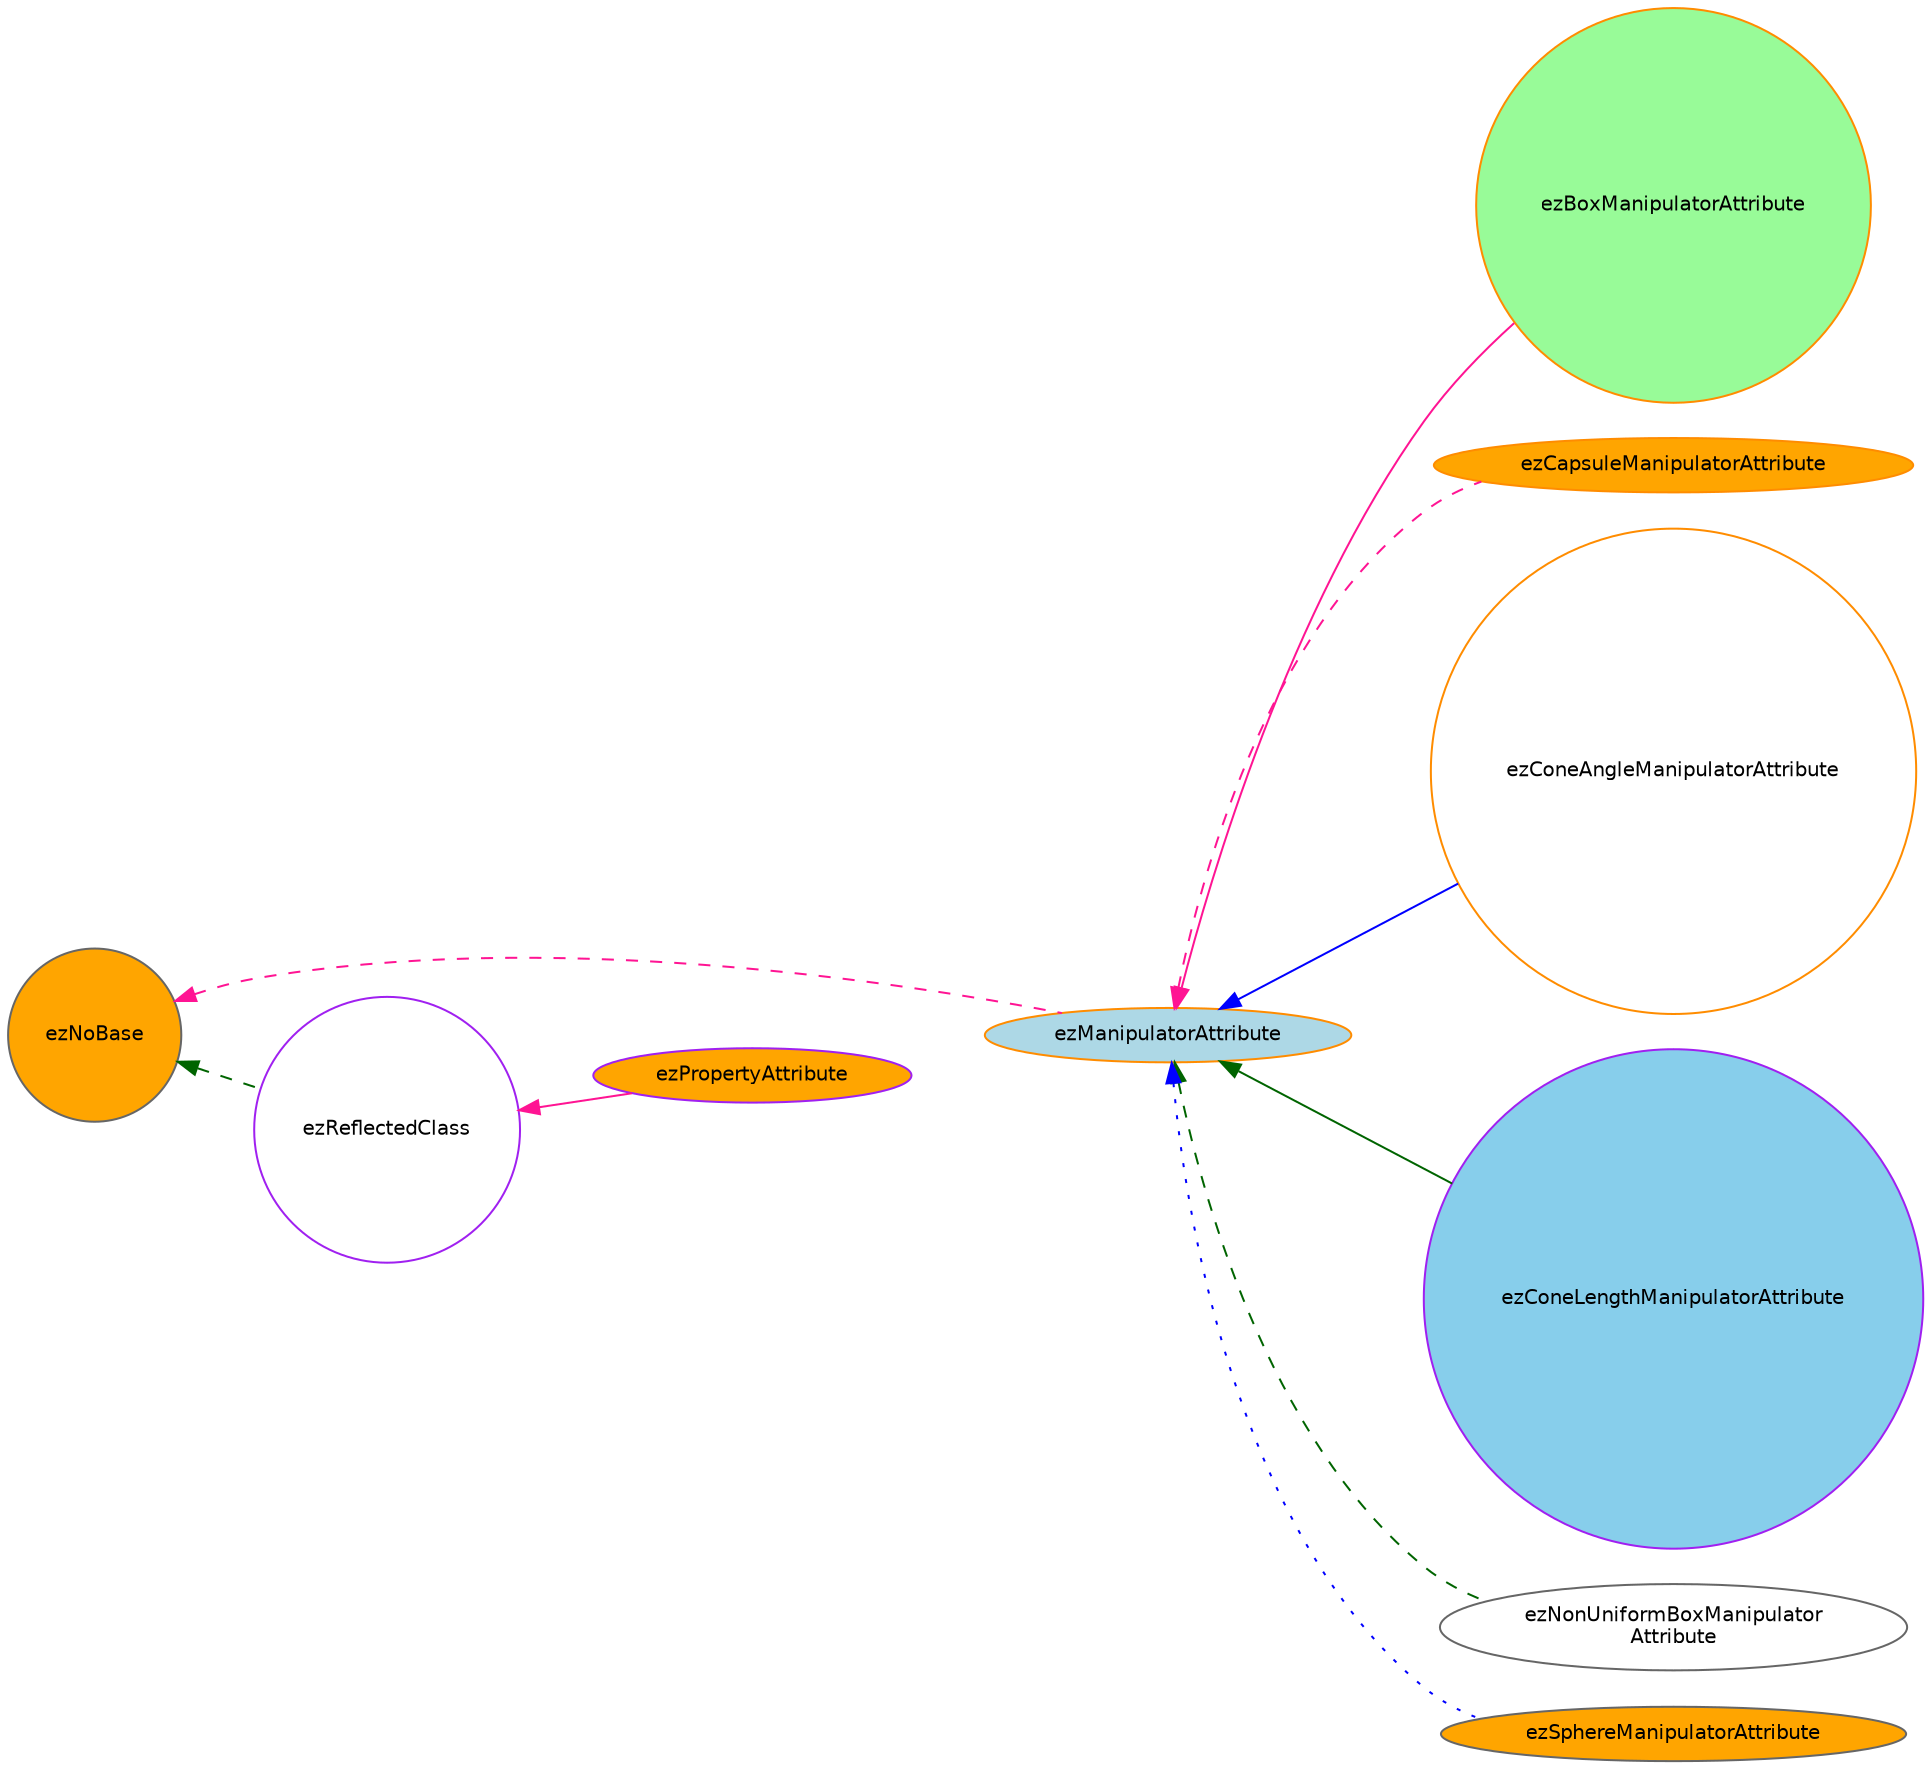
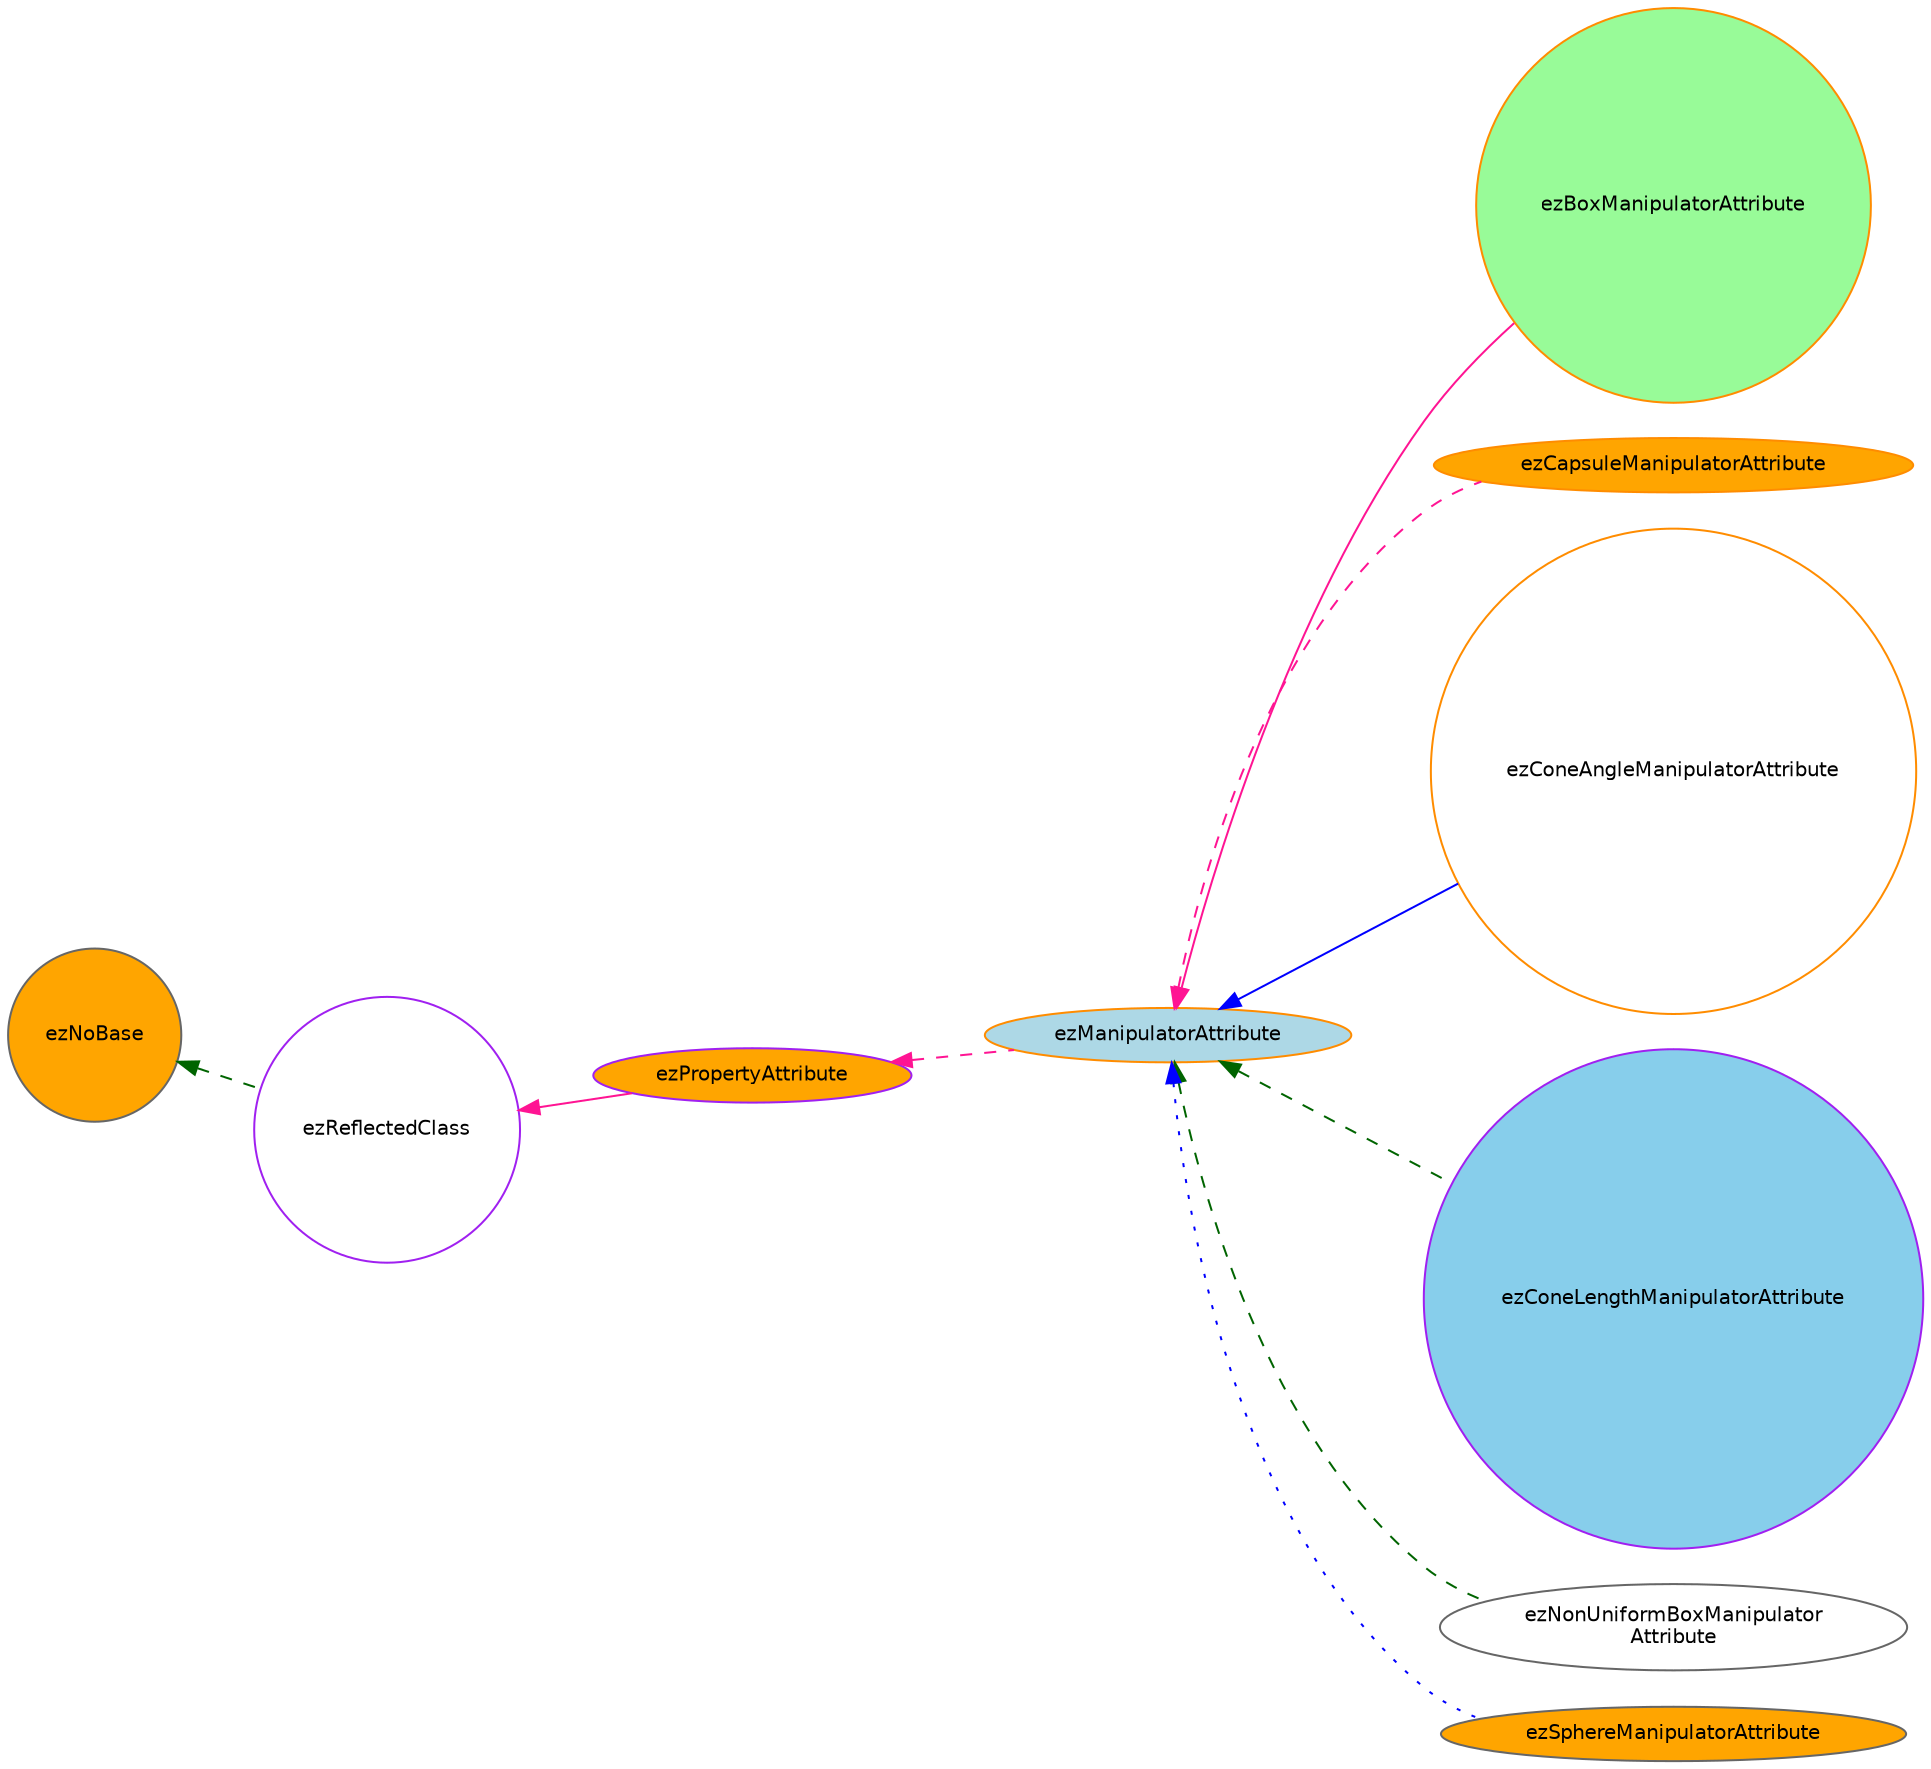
(628, 961) -> (963, 1055)
(1345, 1127) -> (1345, 1127)
